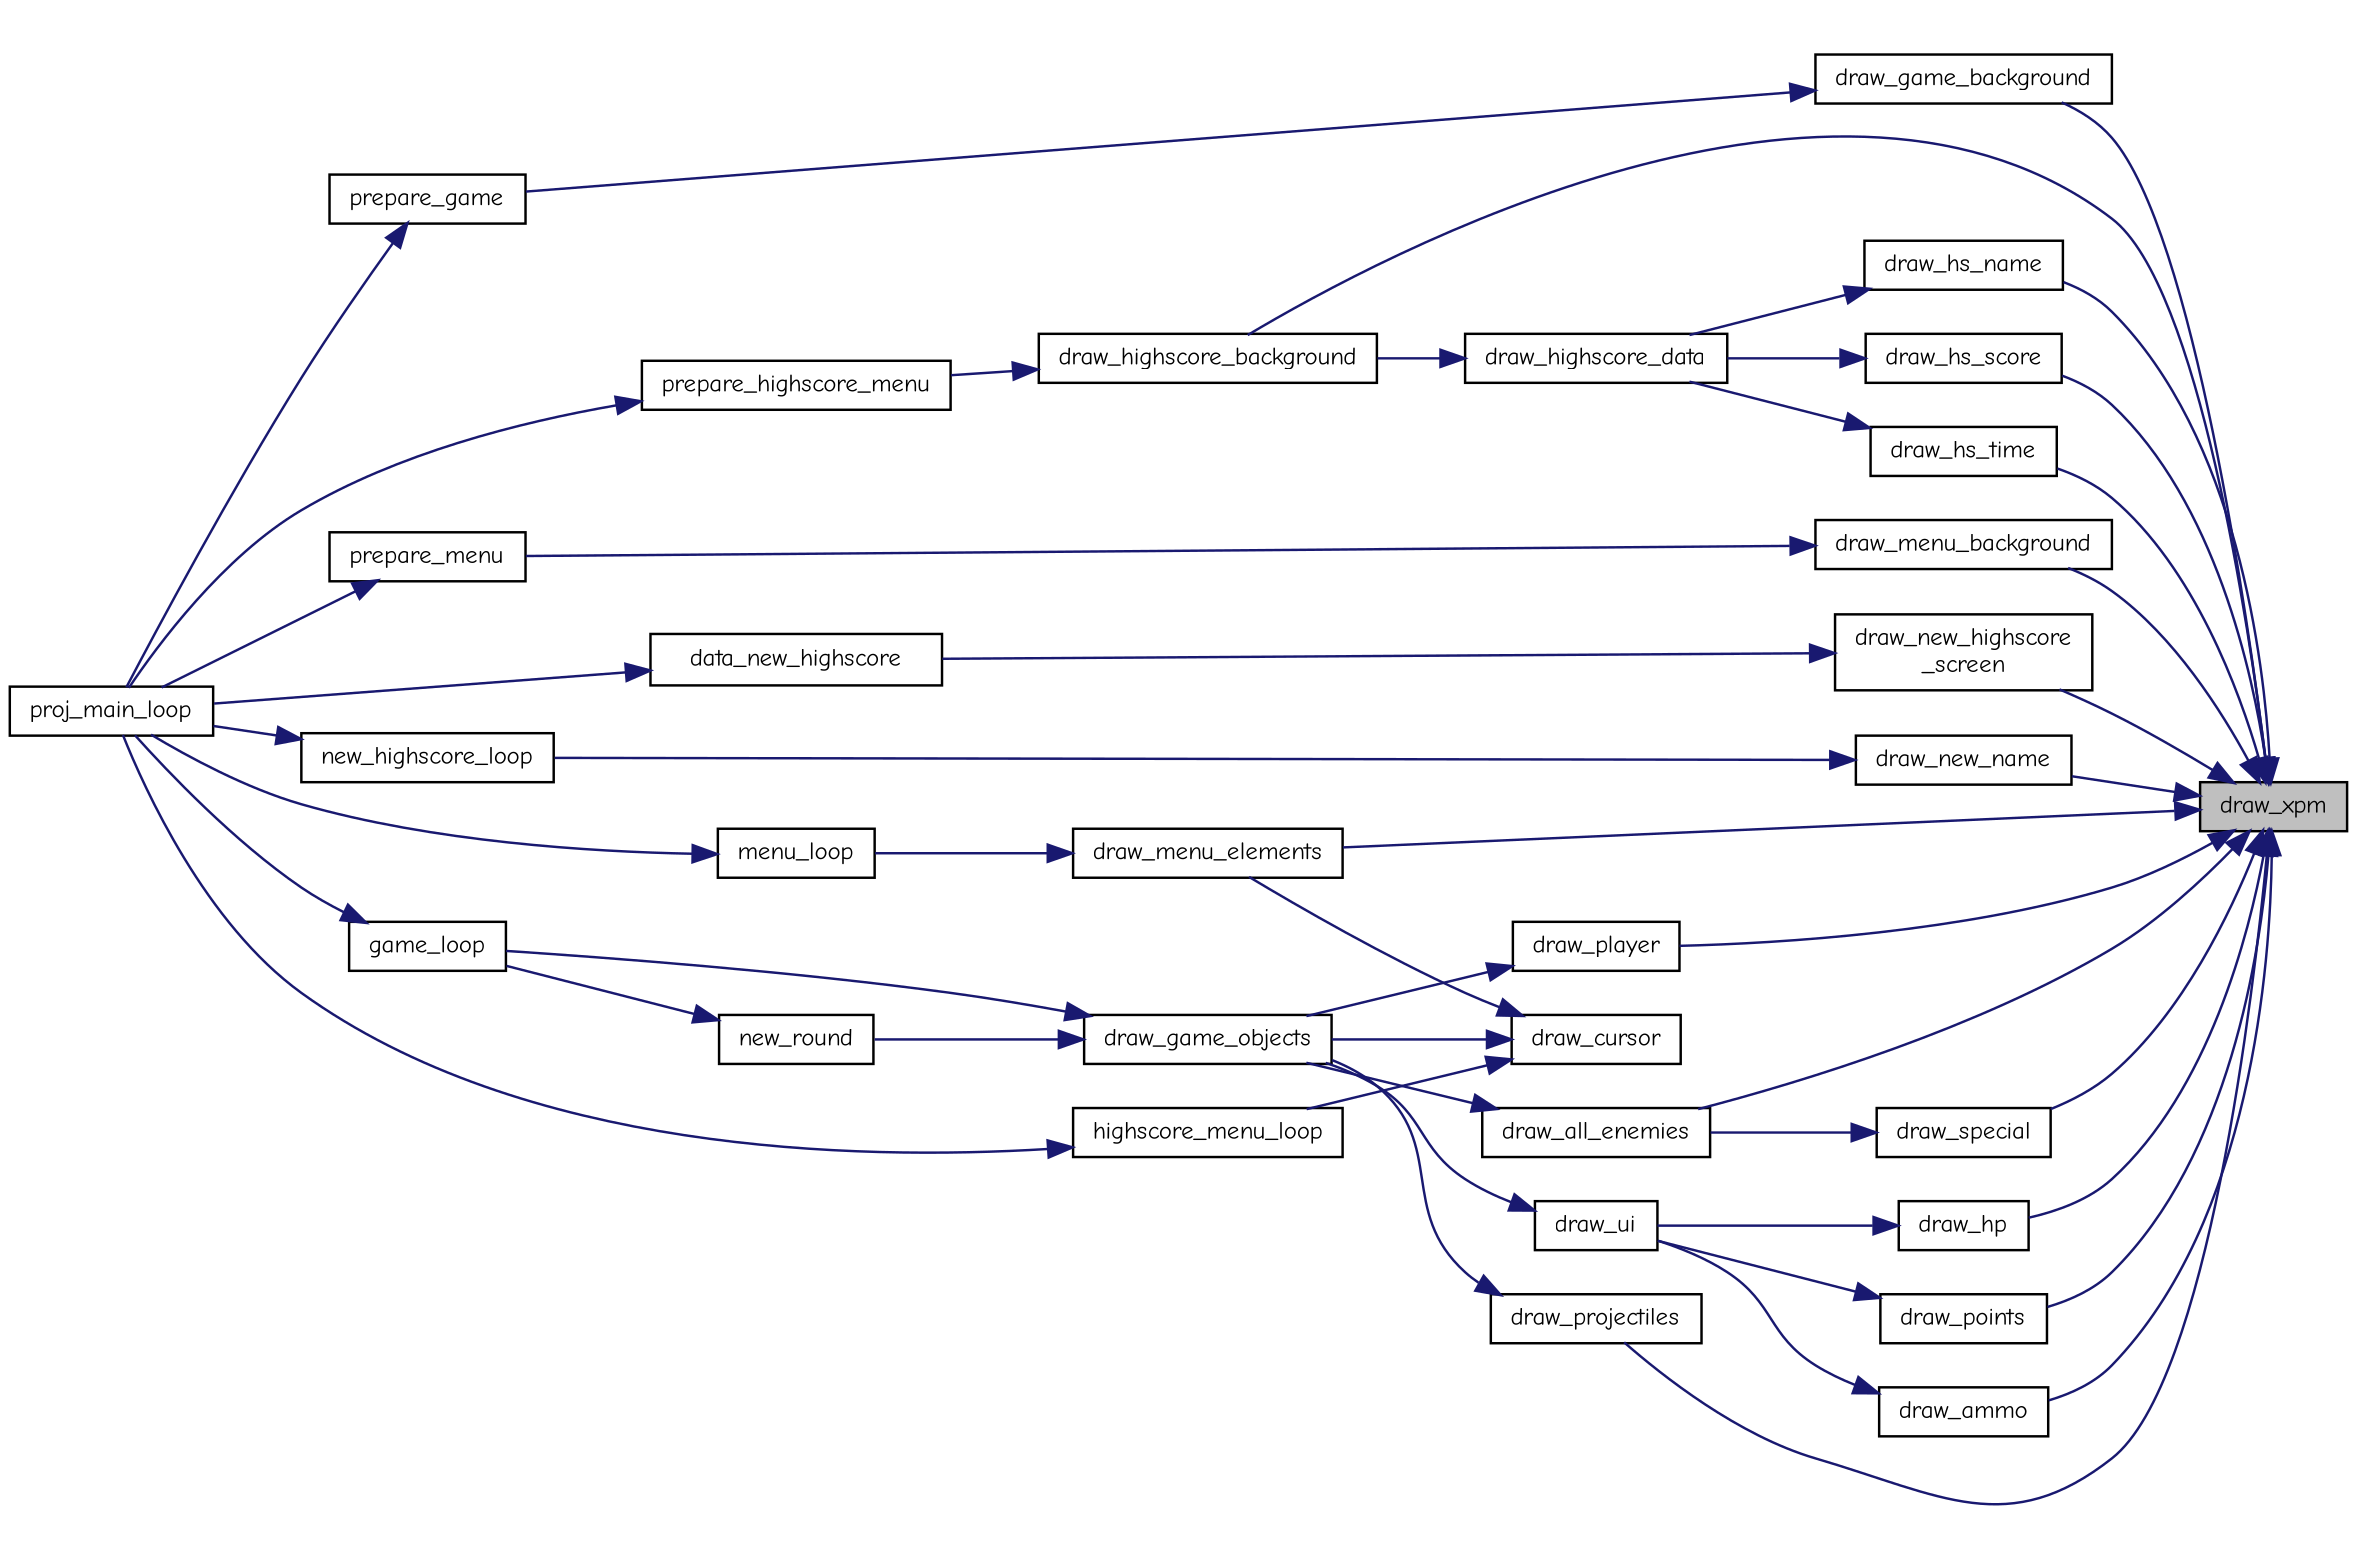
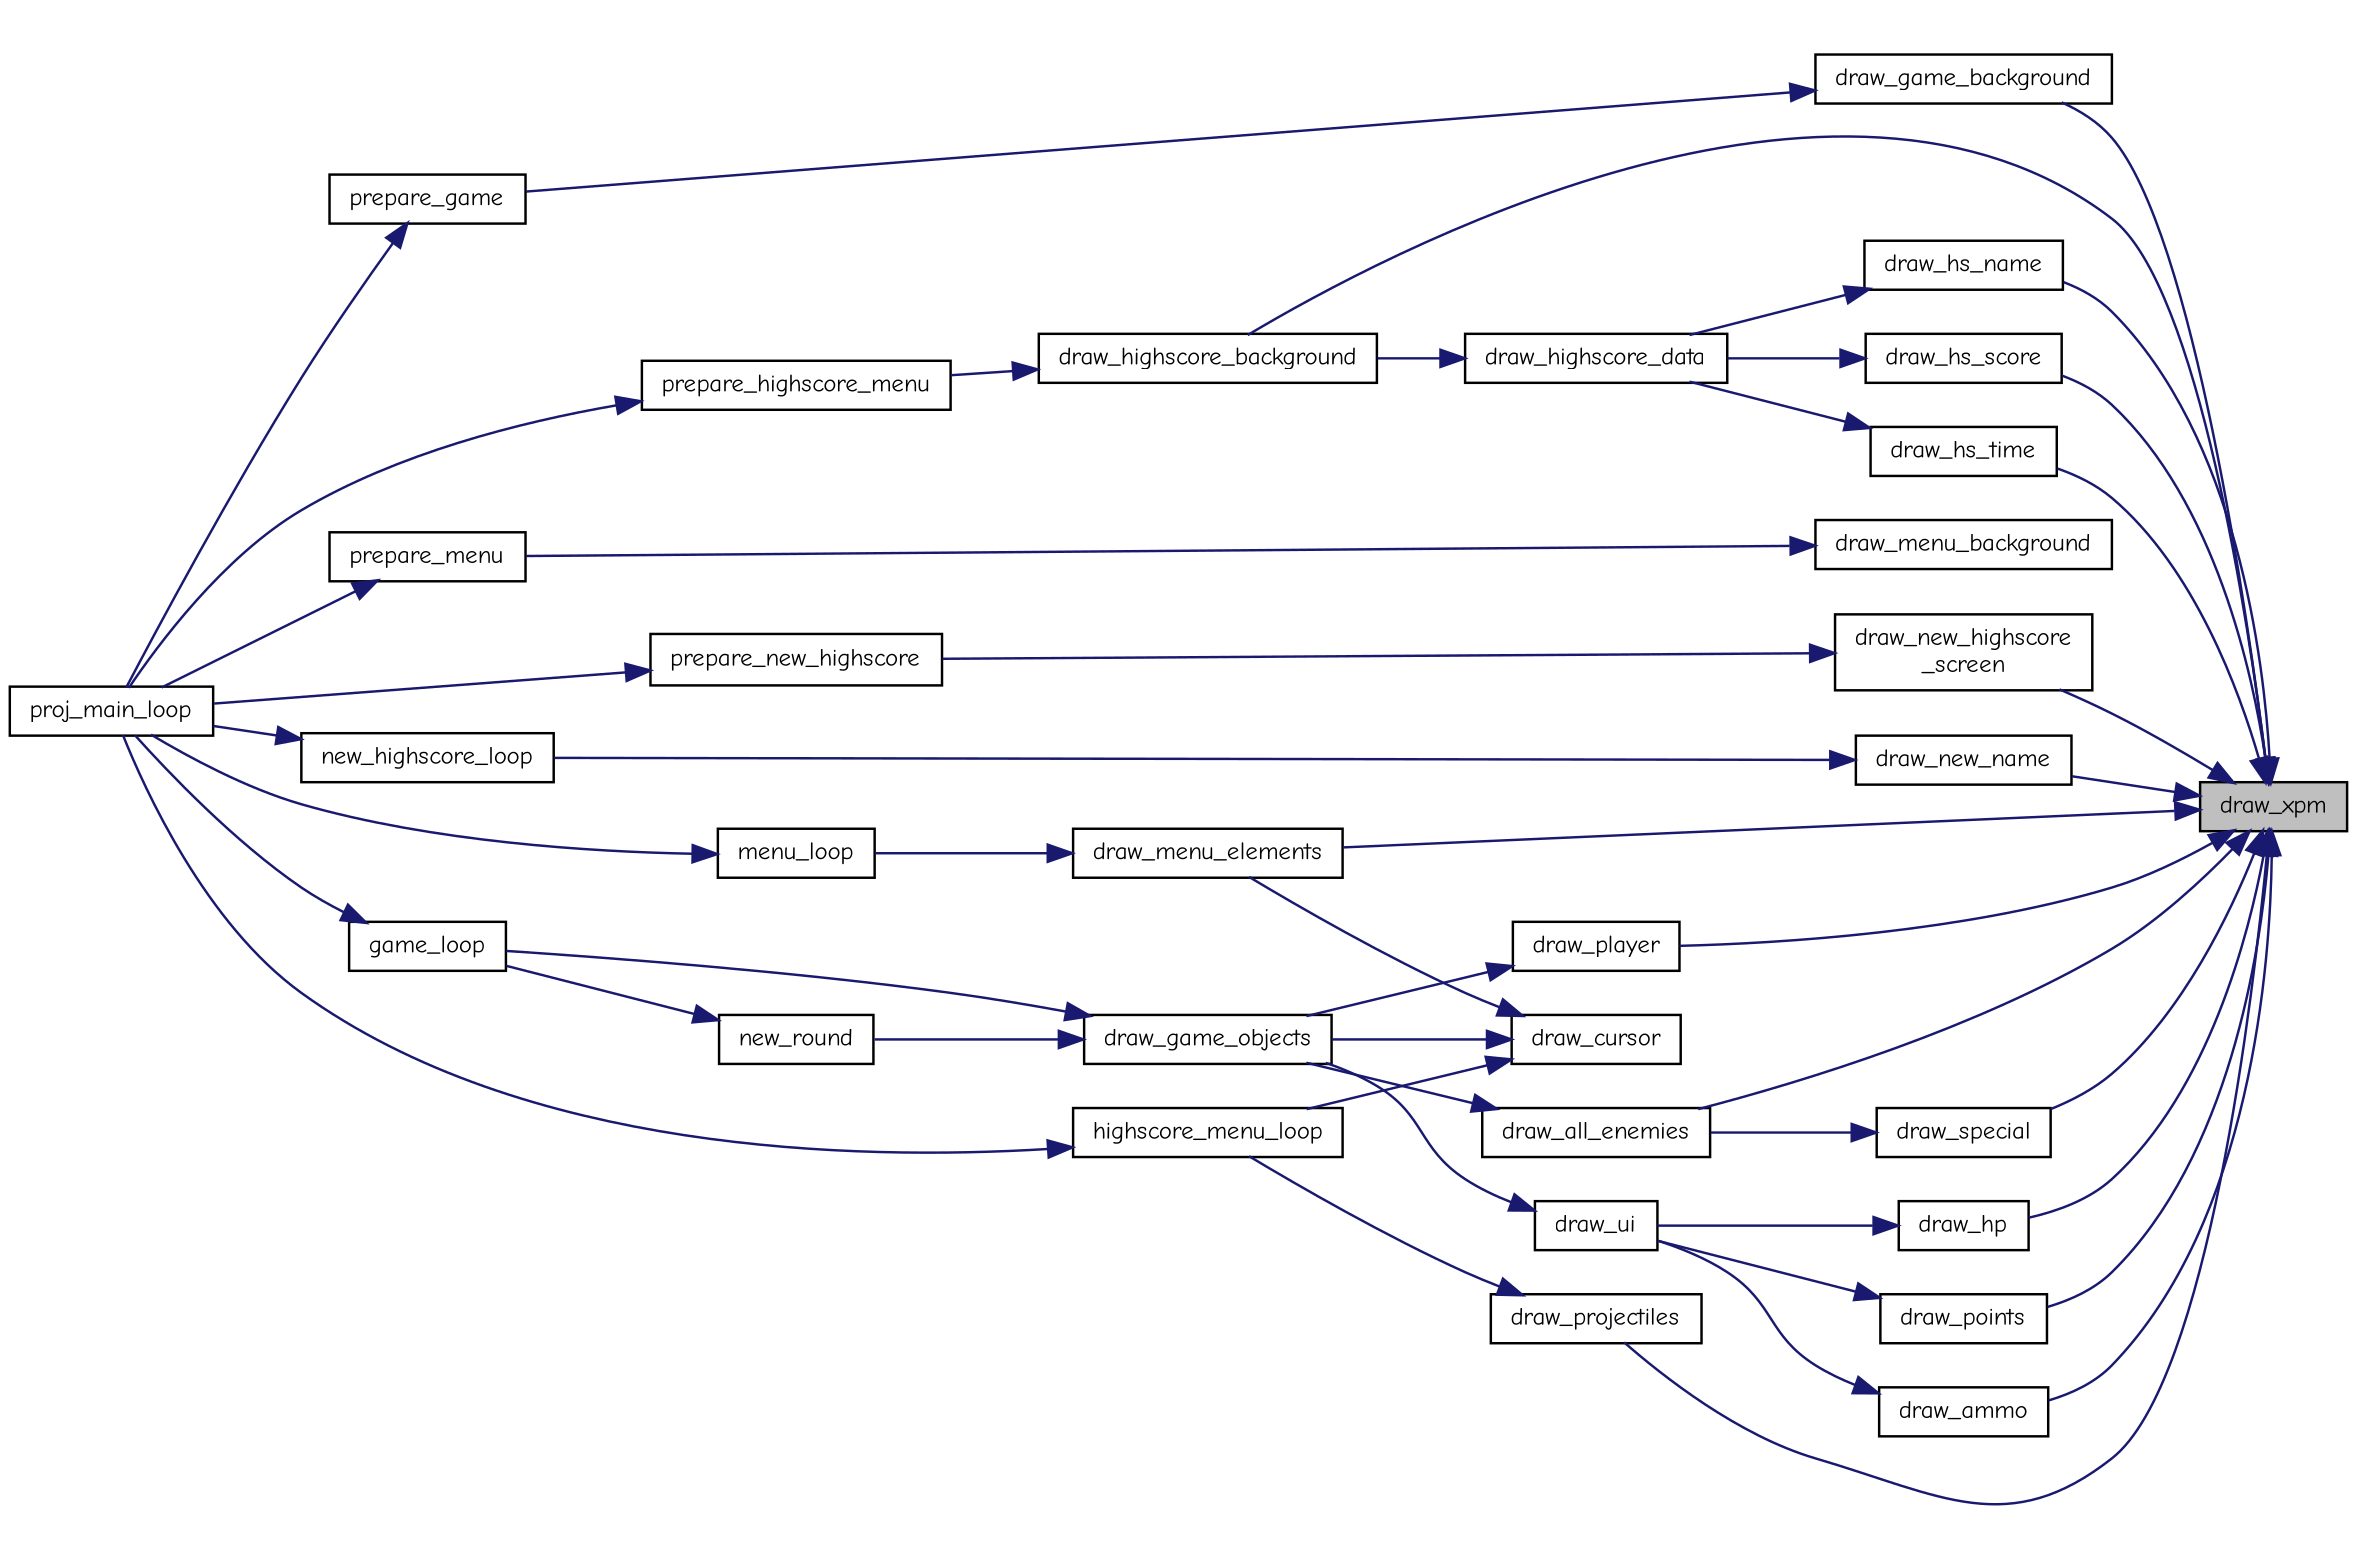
(2173, 649) -> none
(796, 660) -> (796, 660)
(1419, 1161) -> (1372, 1226)
